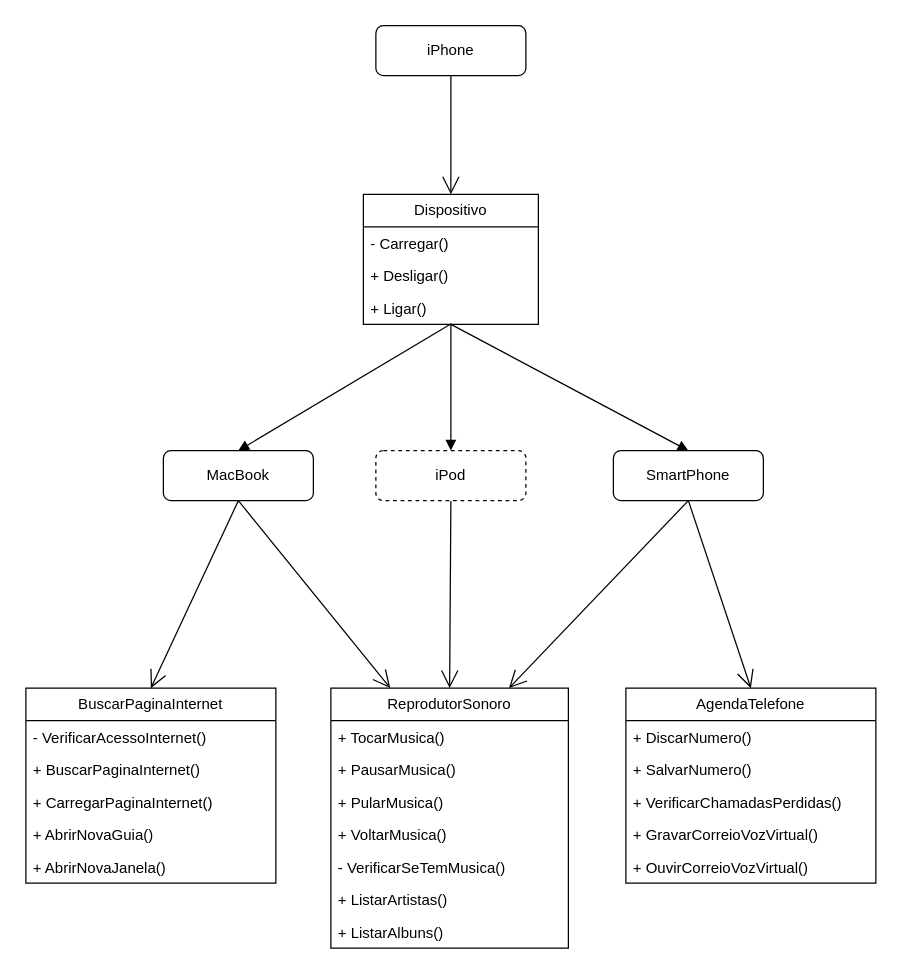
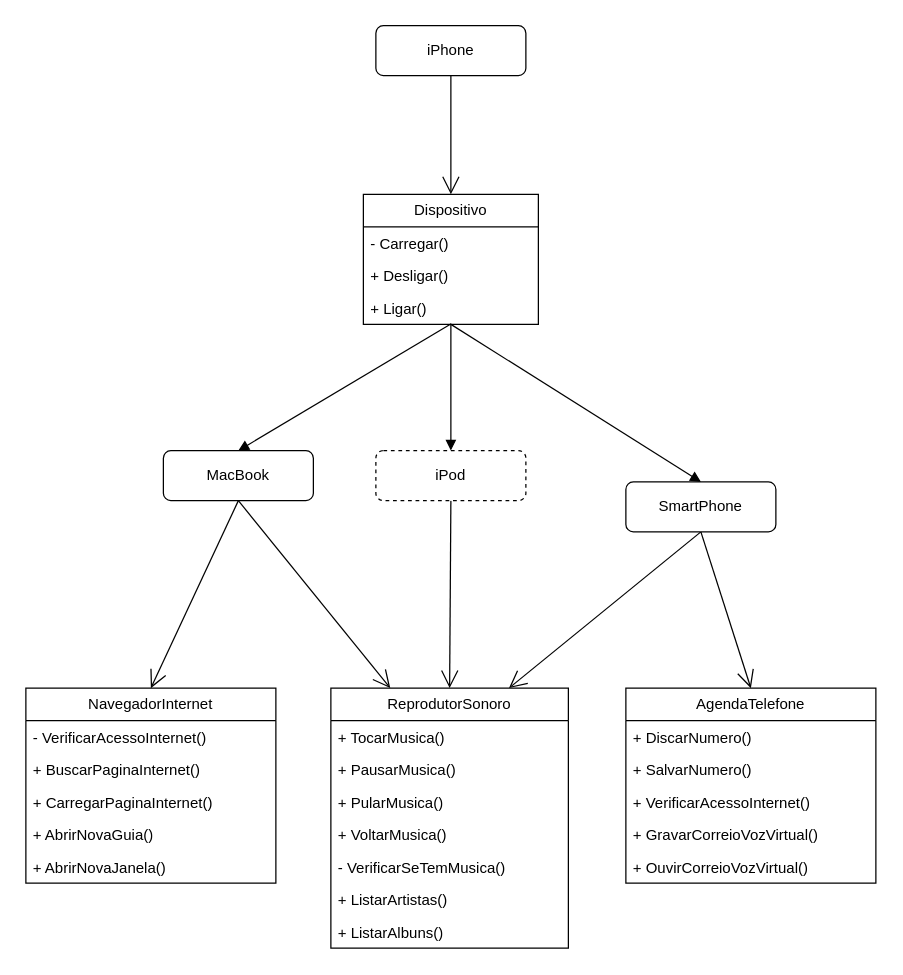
(688, 476) -> (701, 507)
(151, 704) -> (151, 704)
(747, 803) -> (741, 803)
